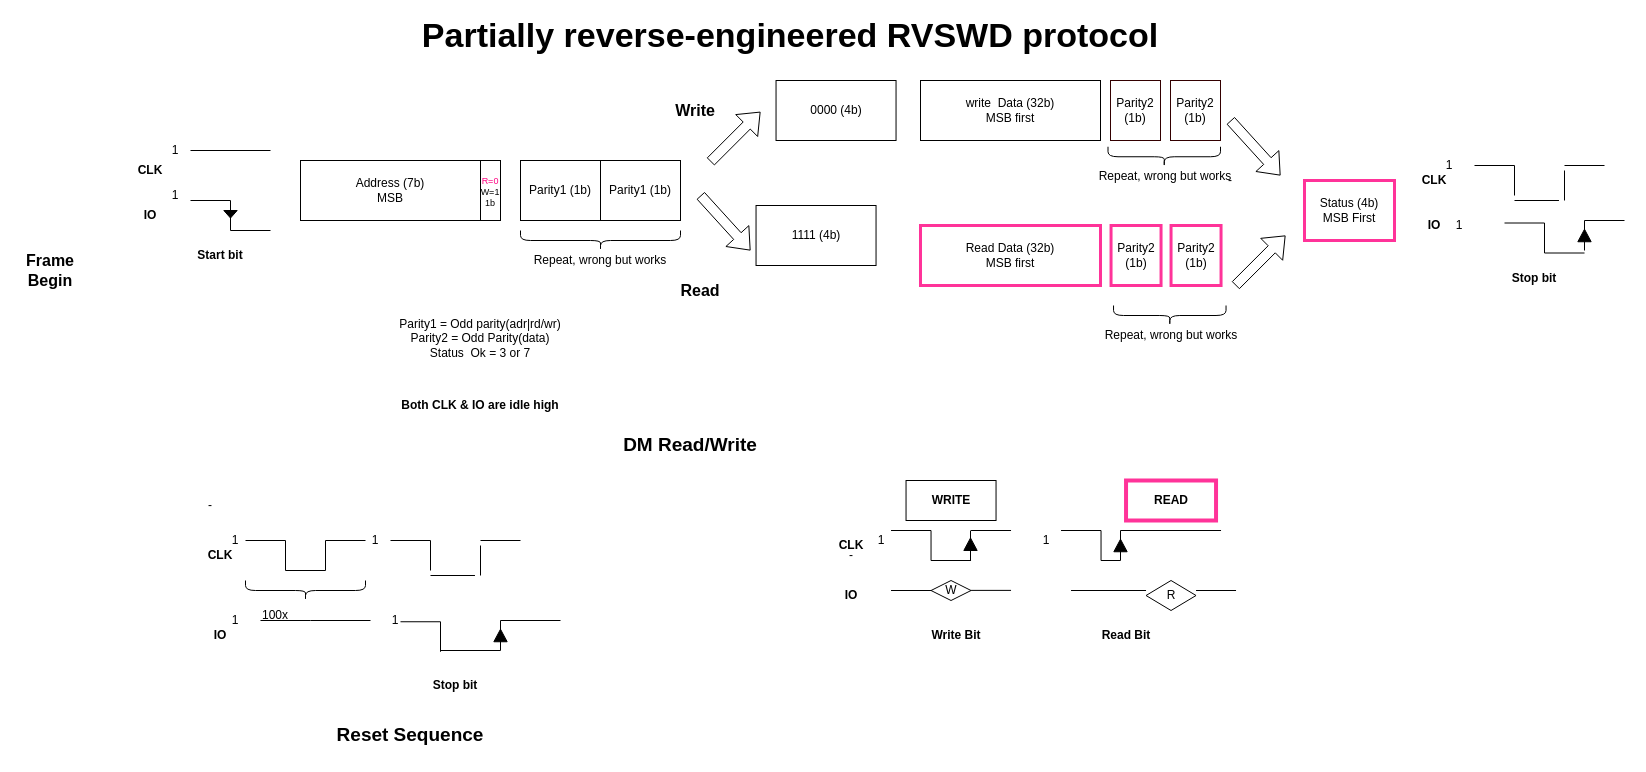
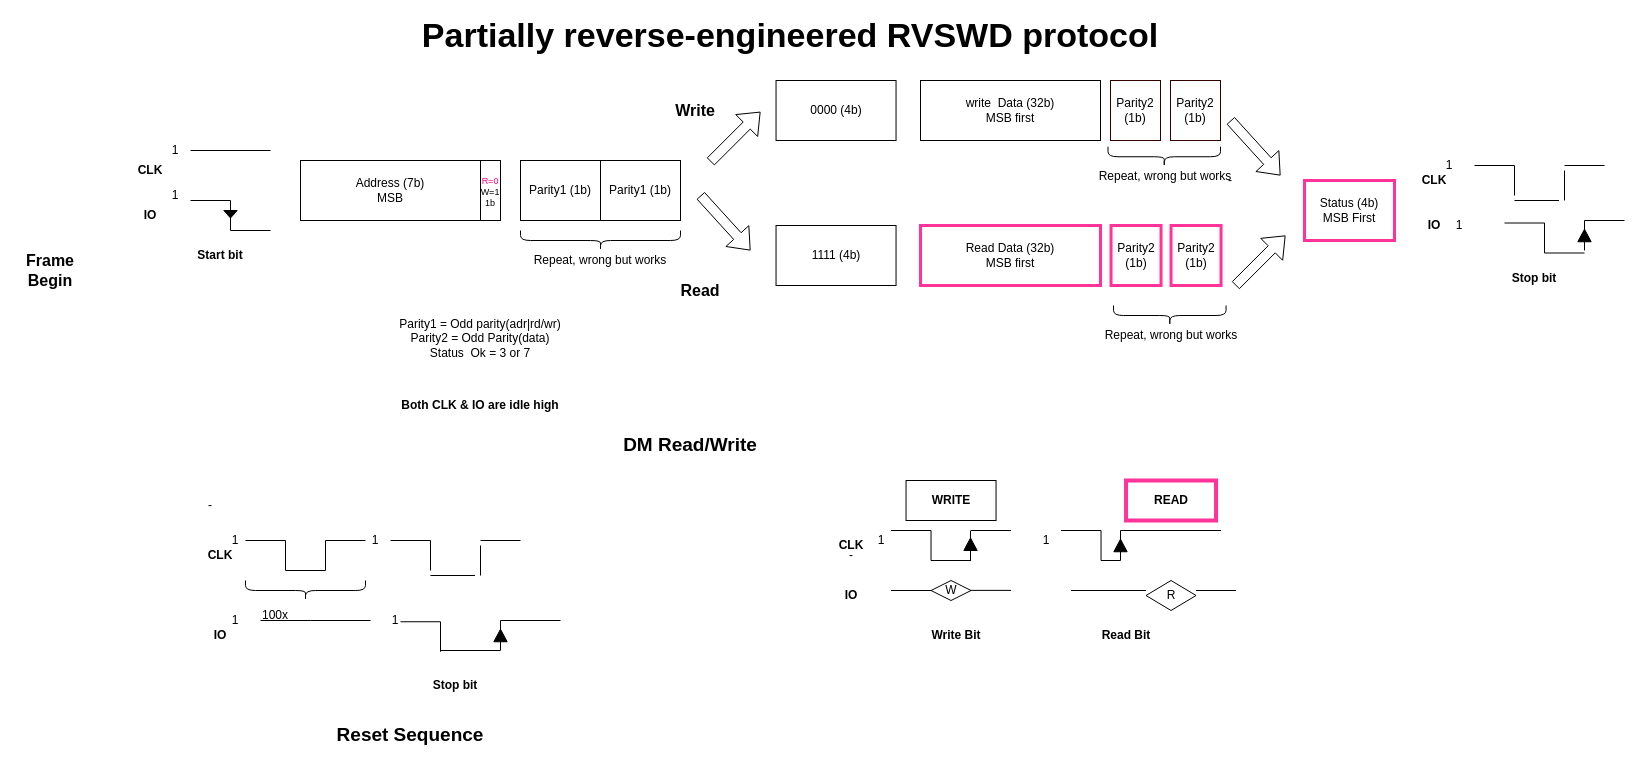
(816, 236) -> (836, 256)
